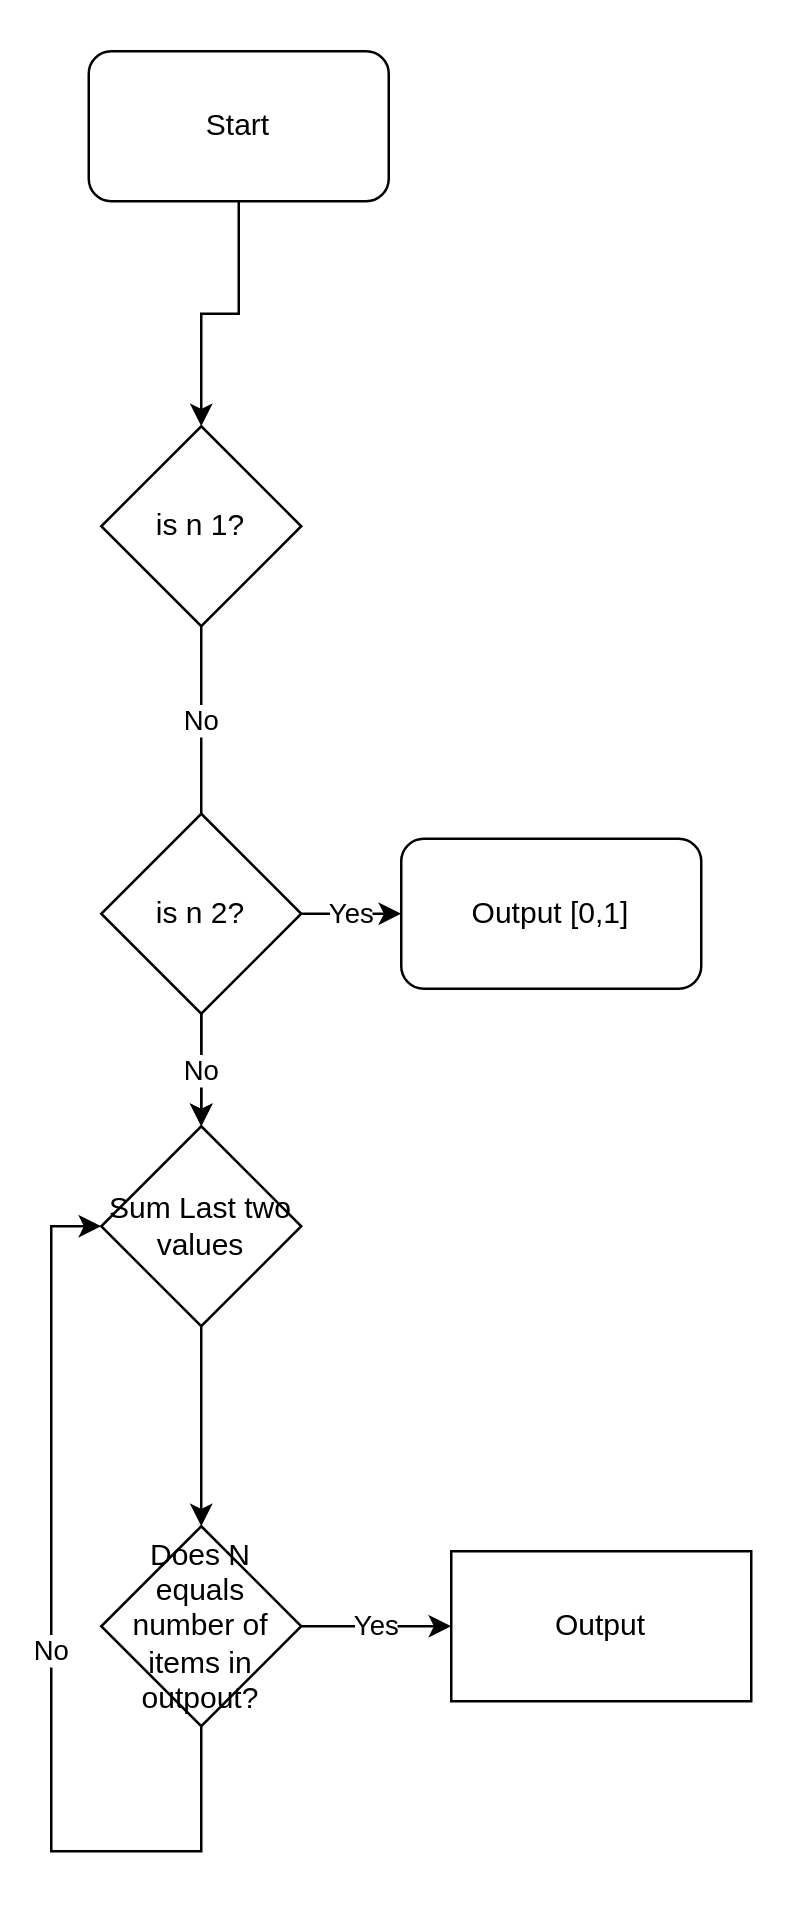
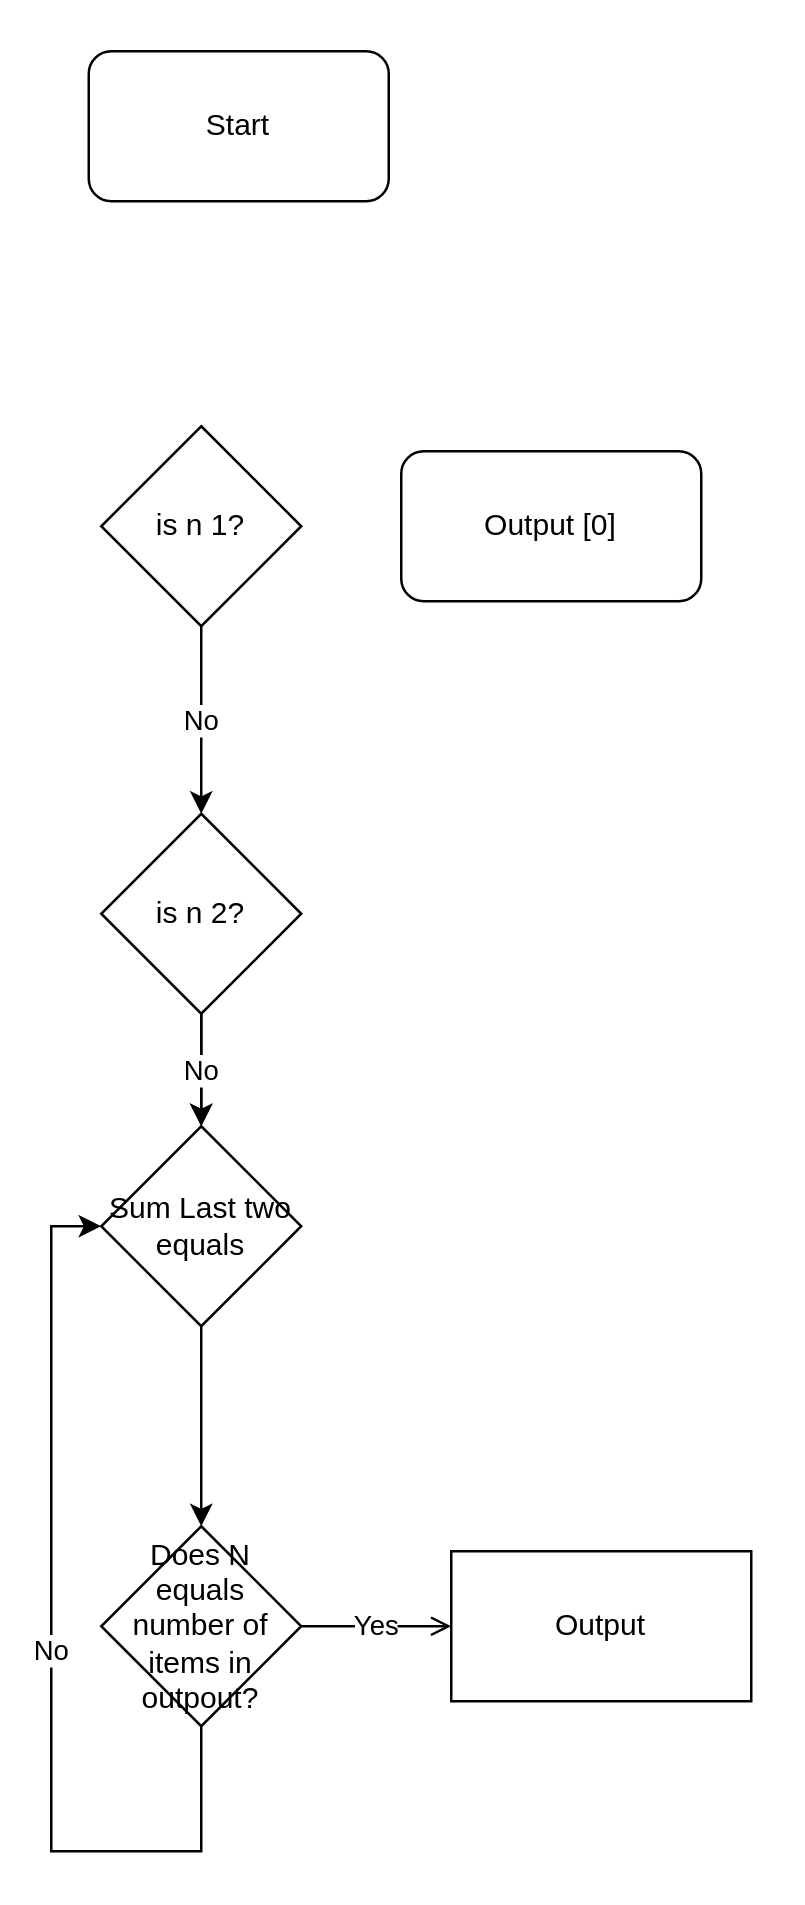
(229, 314) -> none
none -> (551, 526)
(201, 802) -> (201, 795)
(342, 914) -> none
(551, 914) -> none
(201, 1226) -> (201, 1226)
(433, 1626) -> (437, 1626)
